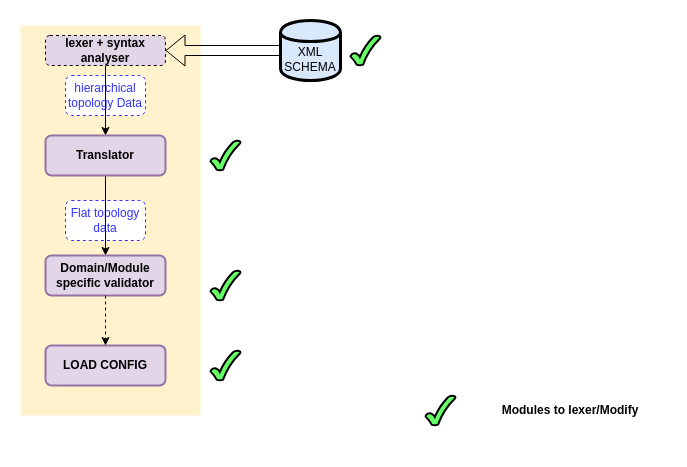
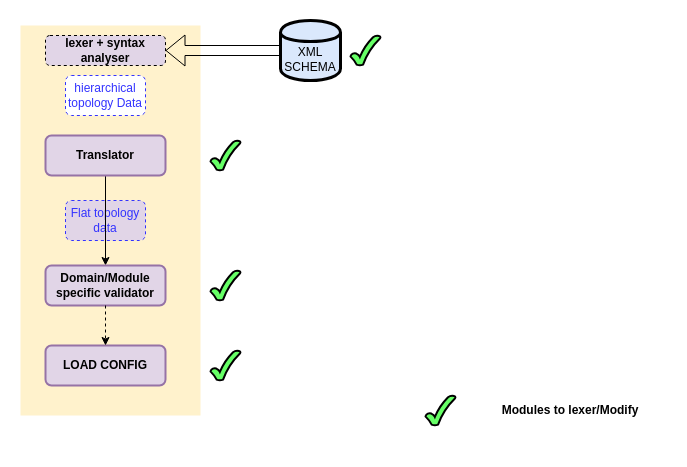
(106, 97) -> none
(106, 221) -> (106, 221)
(106, 276) -> (106, 286)
